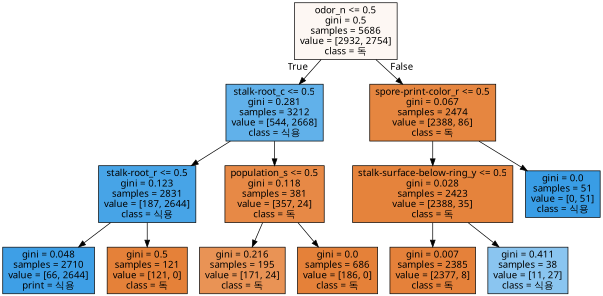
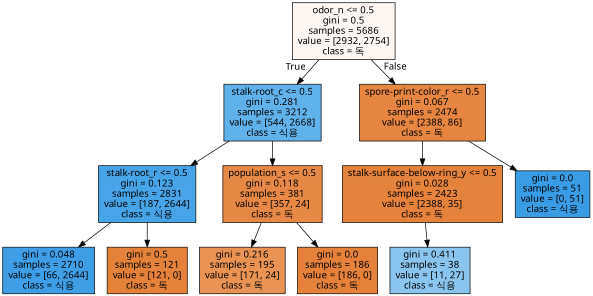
(49, 270) -> (49, 270)
(338, 270) -> (338, 270)
(433, 270) -> none
